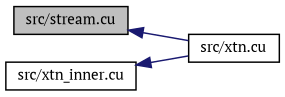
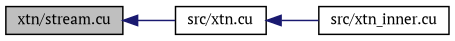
(71, 20) -> (64, 20)
(169, 59) -> (300, 20)
